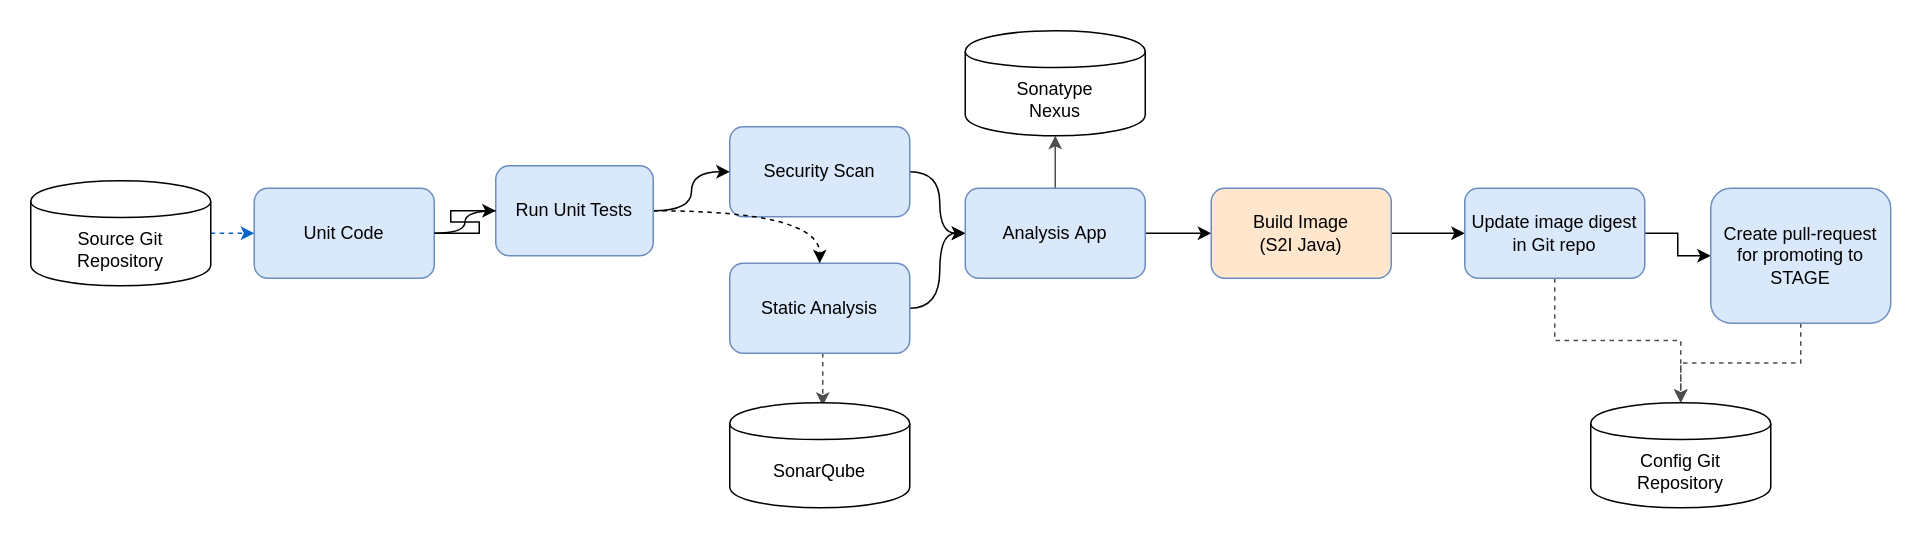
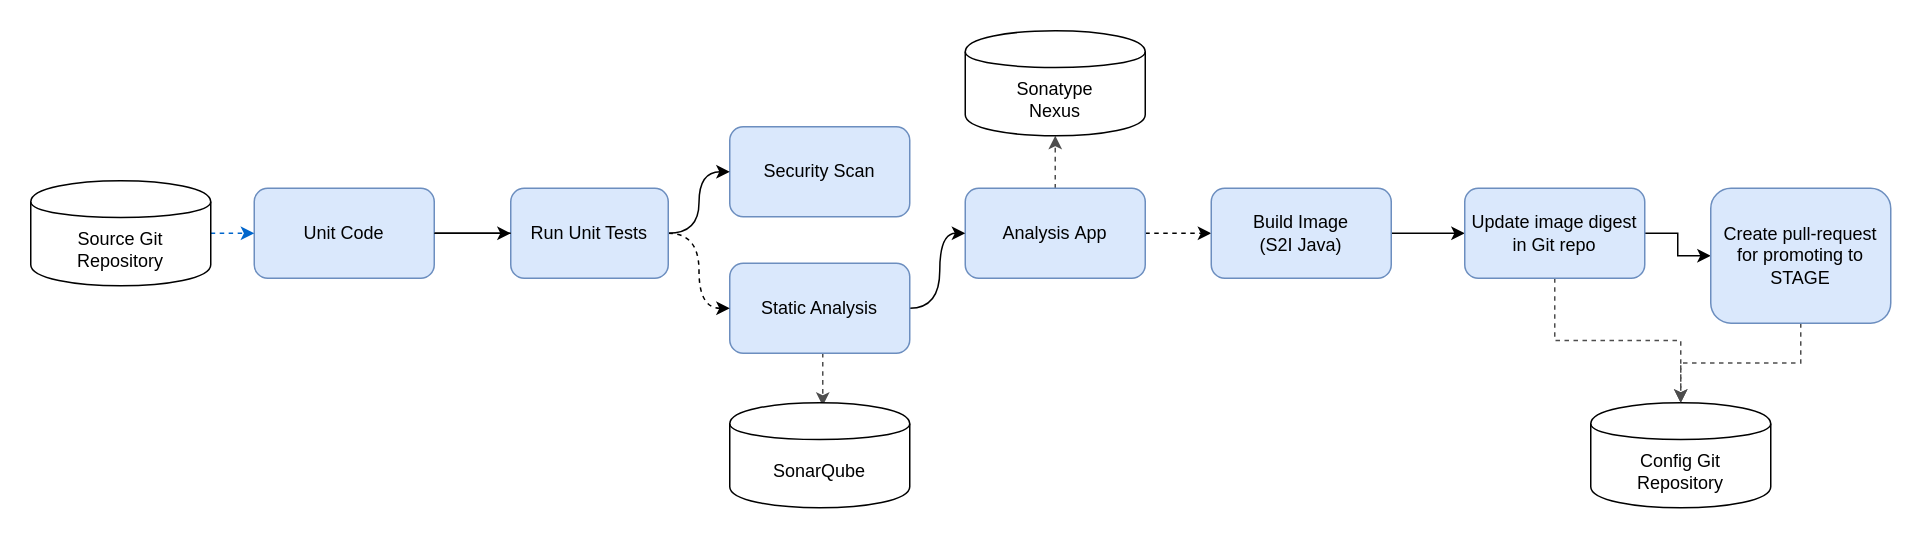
(1055, 165) -> (1055, 165)
(939, 194) -> none
(575, 211) -> (590, 233)
(1173, 233) -> (1173, 233)
(1301, 233) -> (1301, 233)
